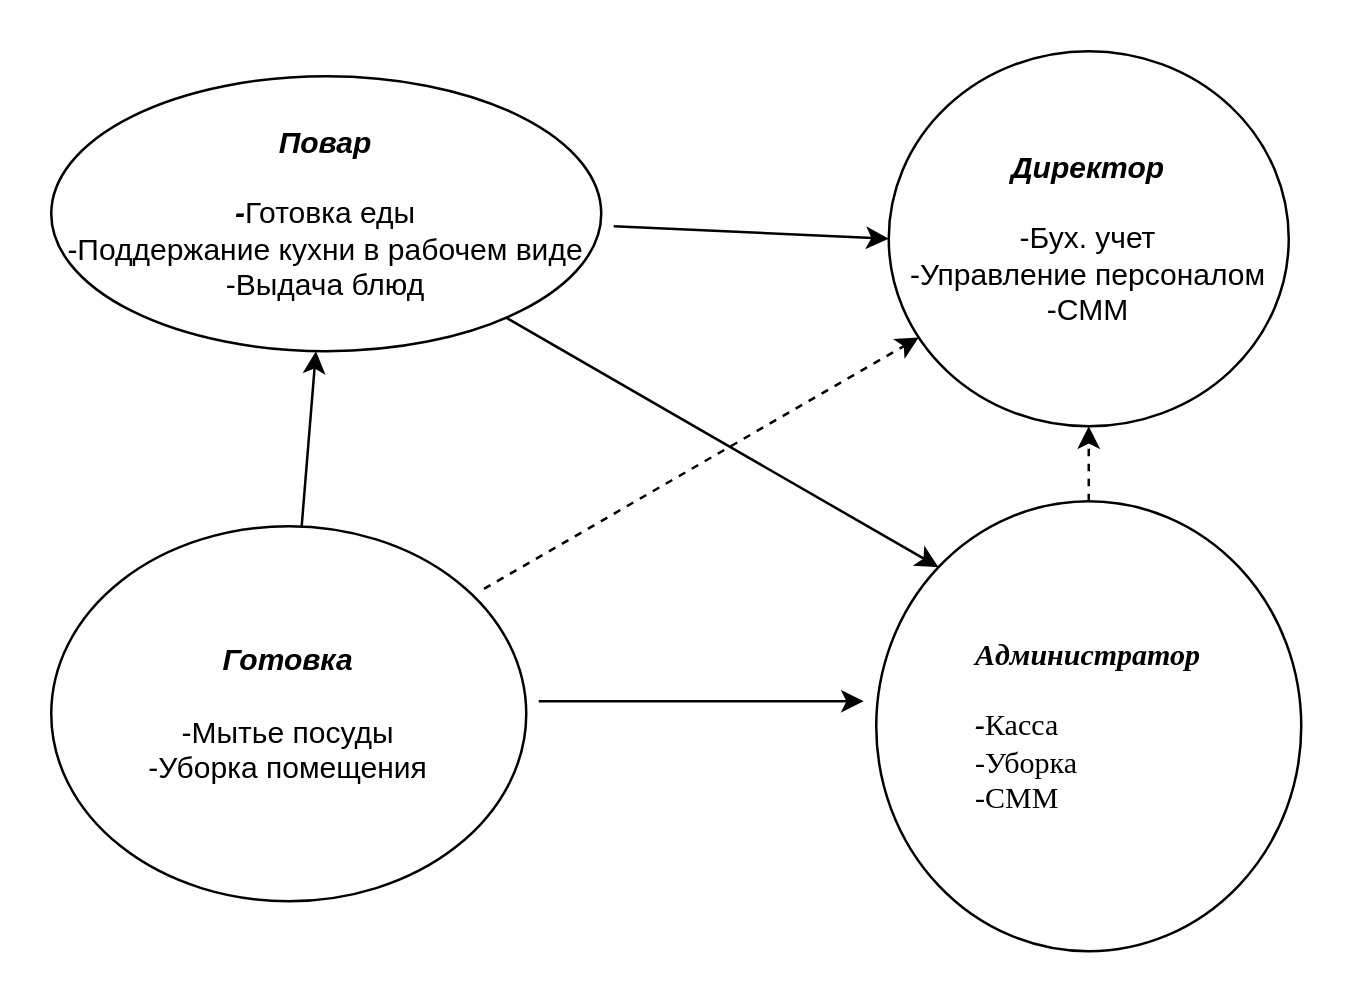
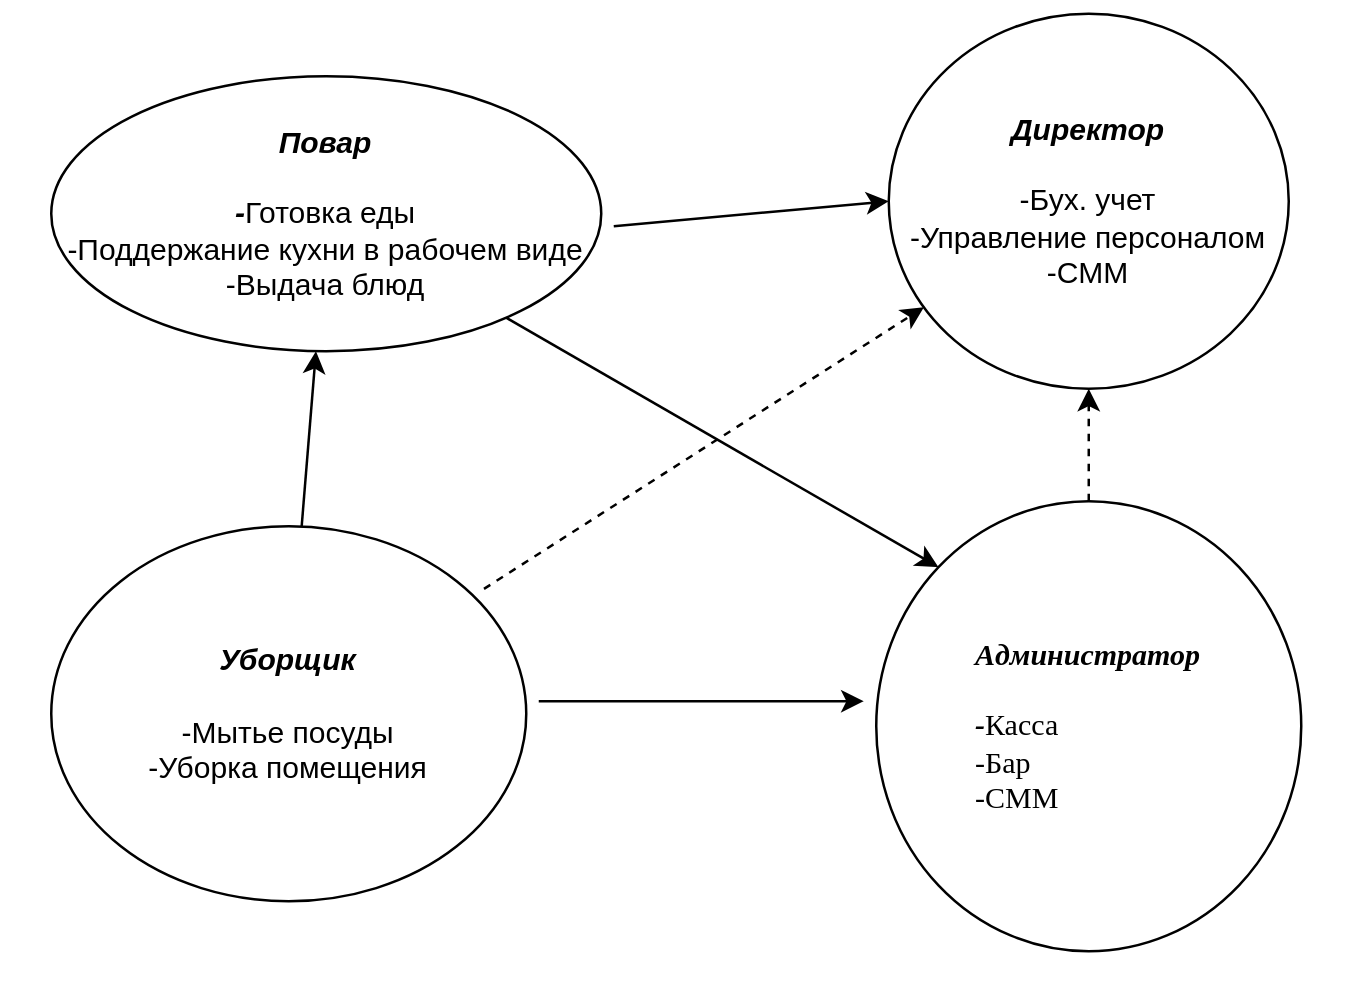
(1089, 239) -> (1089, 201)
(289, 714) -> (289, 714)
(1089, 726) -> (1089, 726)
